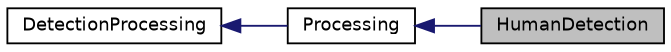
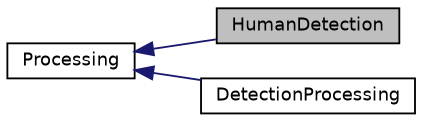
(264, 26) -> (177, 77)
